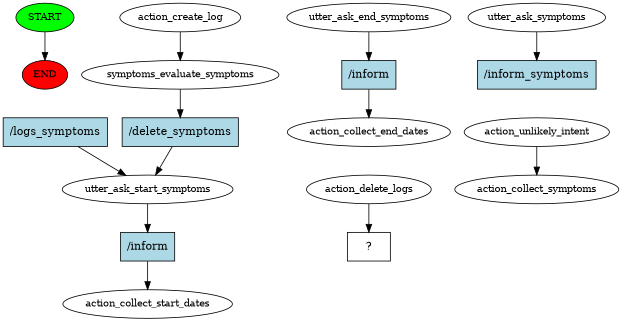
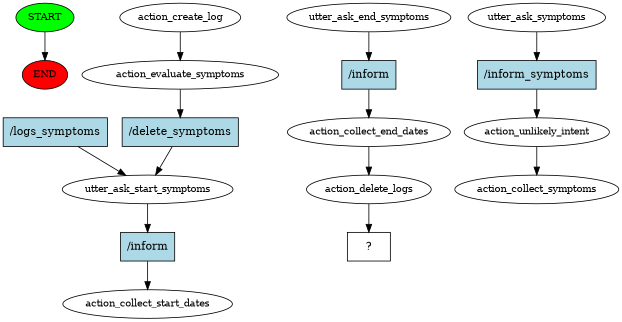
(180, 75) -> (180, 75)
none -> (537, 100)
none -> (369, 157)
